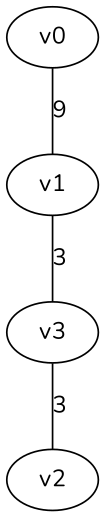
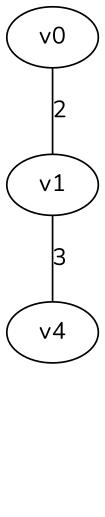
(60, 111) -> (60, 111)
(53, 332) -> (53, 332)
(53, 480) -> none
